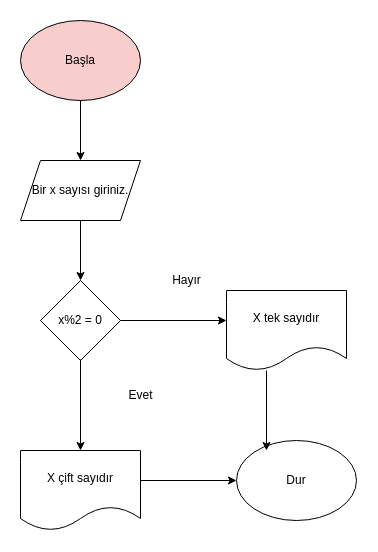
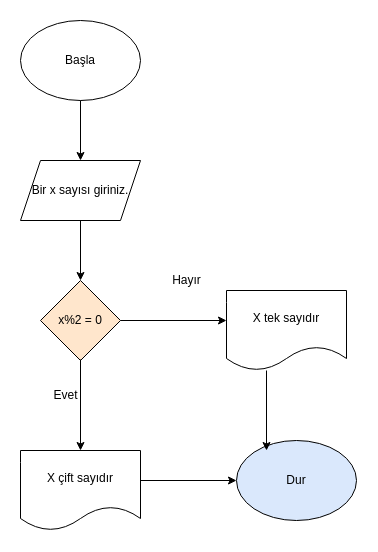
(81, 61) -> (81, 61)
(81, 321) -> (81, 321)
(141, 396) -> (66, 396)
(297, 481) -> (297, 481)
